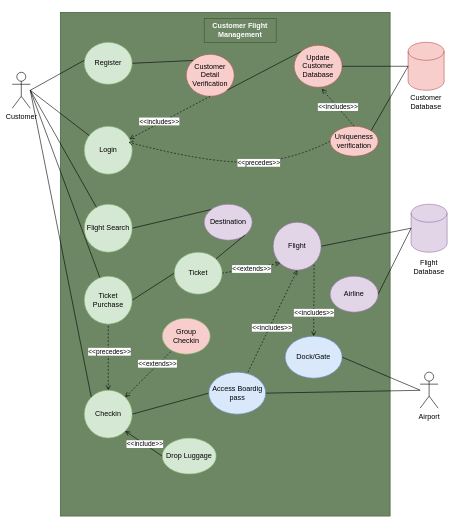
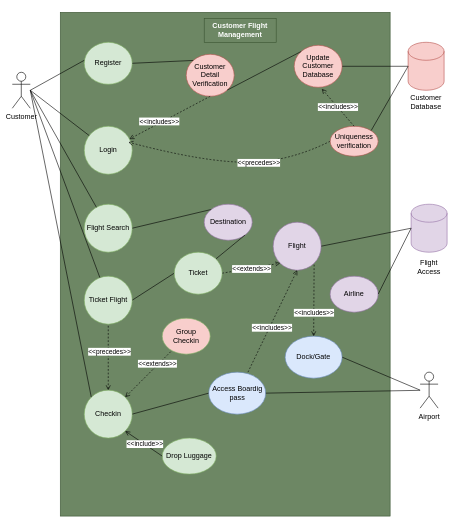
(429, 267) -> (429, 267)
(108, 300) -> (108, 300)
